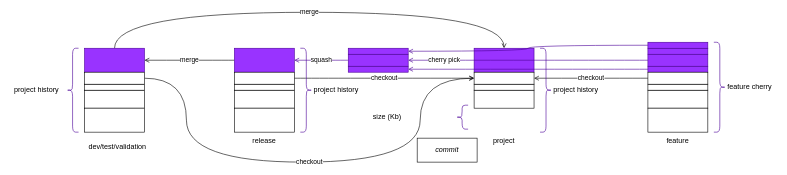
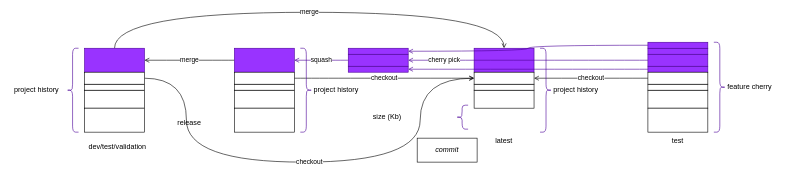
(264, 141) -> (189, 123)
(504, 141) -> (504, 141)
(678, 141) -> (678, 141)
